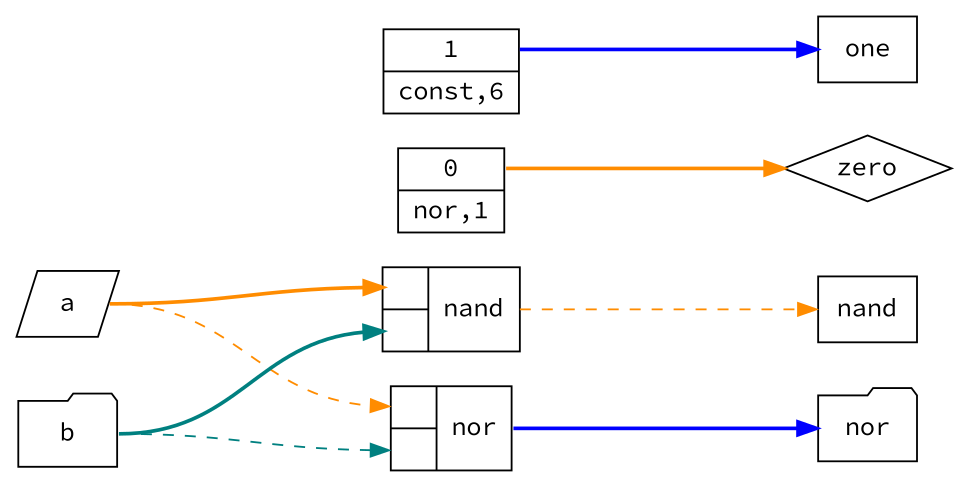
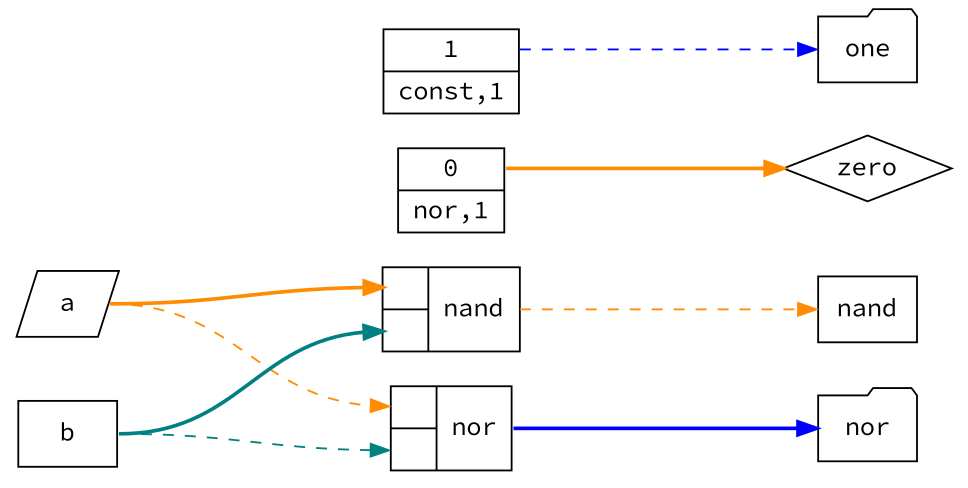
(659, 49) -> (659, 49)
(868, 49) -> (868, 49)
(451, 92) -> (451, 92)
(68, 434) -> (68, 434)
